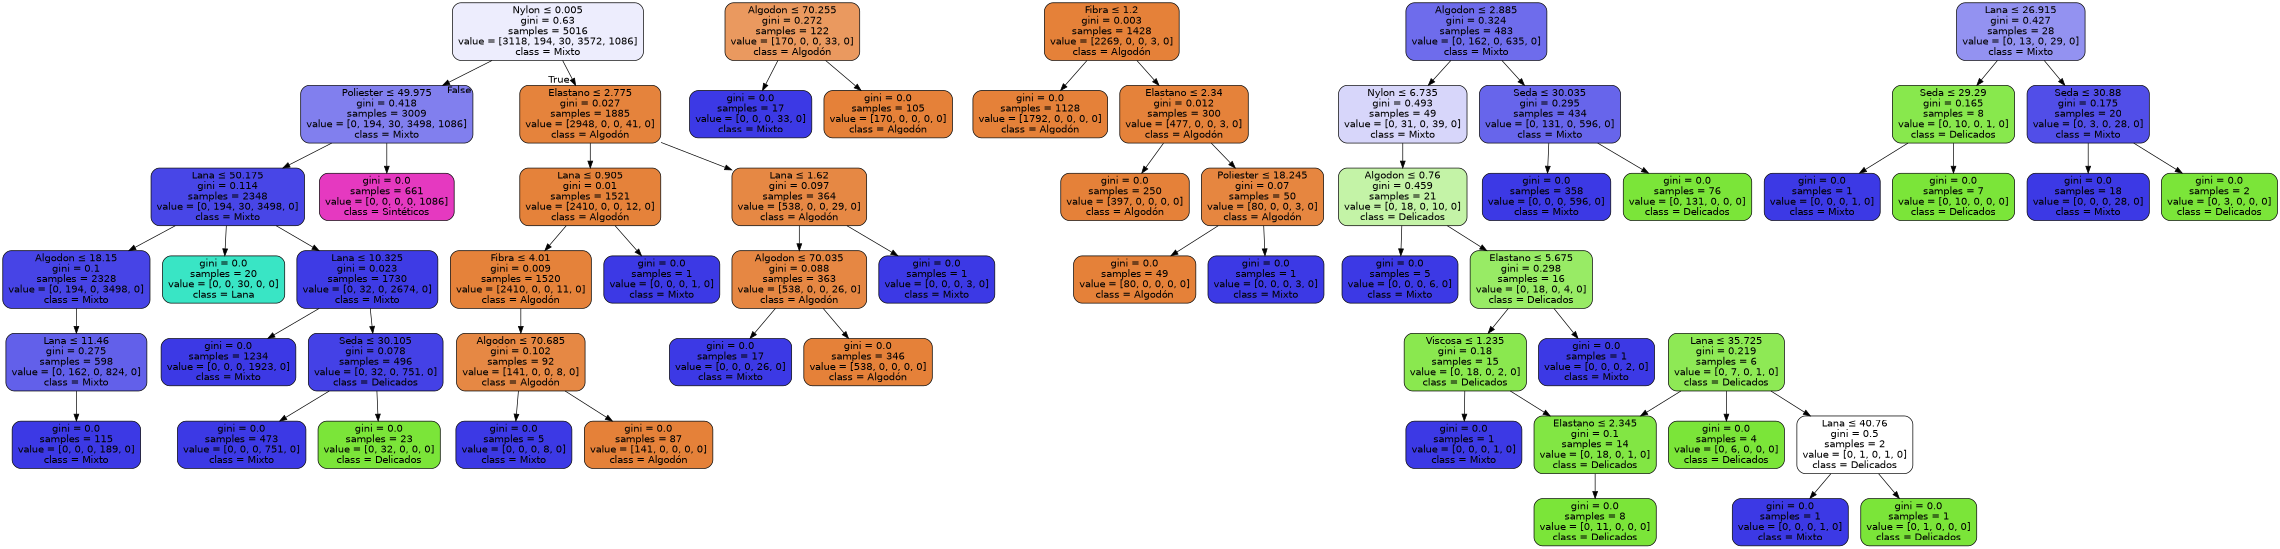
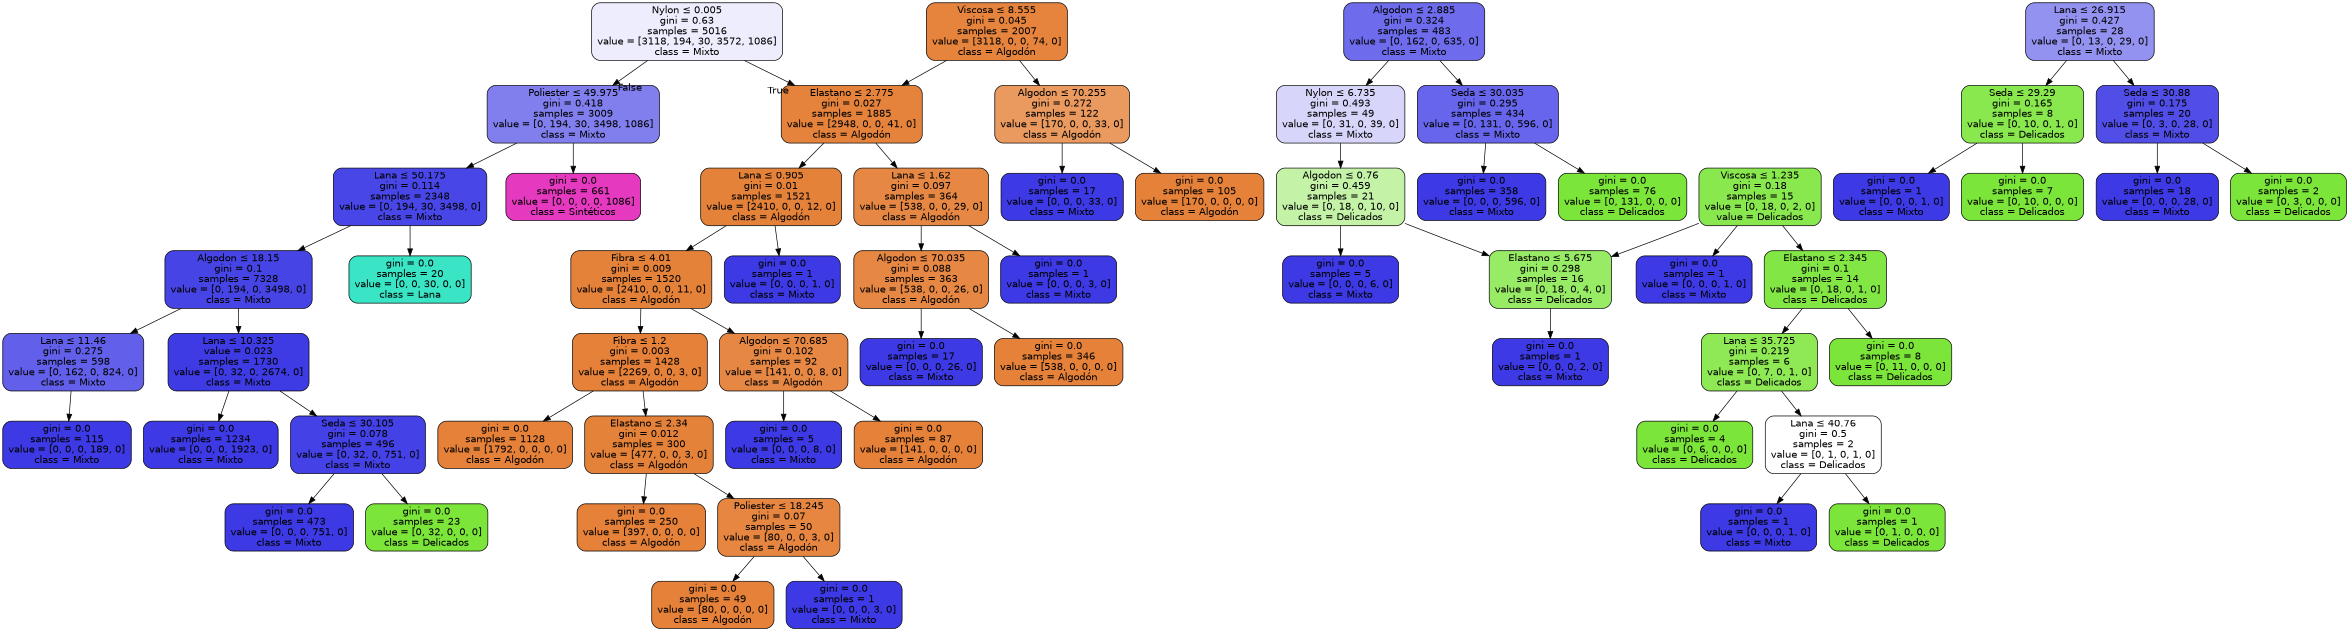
none -> (997, 32)
(294, 236) -> (239, 317)
(367, 269) -> (239, 351)
(76, 279) -> (239, 279)
none -> (641, 317)
(1500, 318) -> (1659, 239)
(376, 383) -> (358, 465)
(1465, 383) -> (1760, 217)
(1664, 402) -> (1795, 318)
